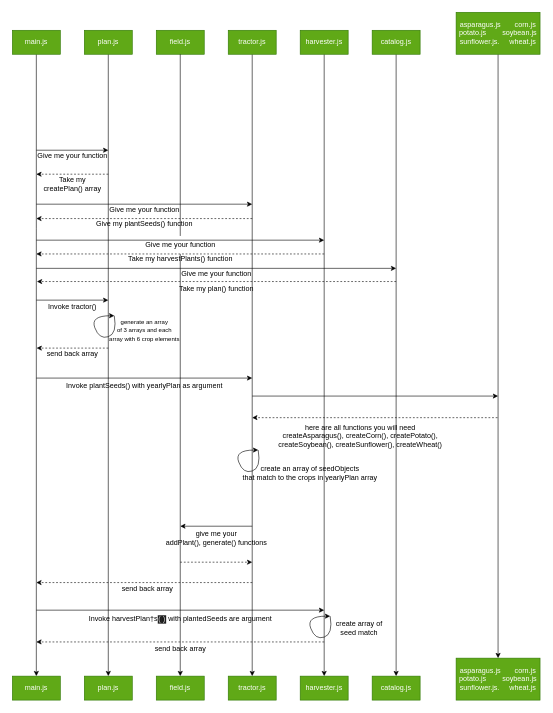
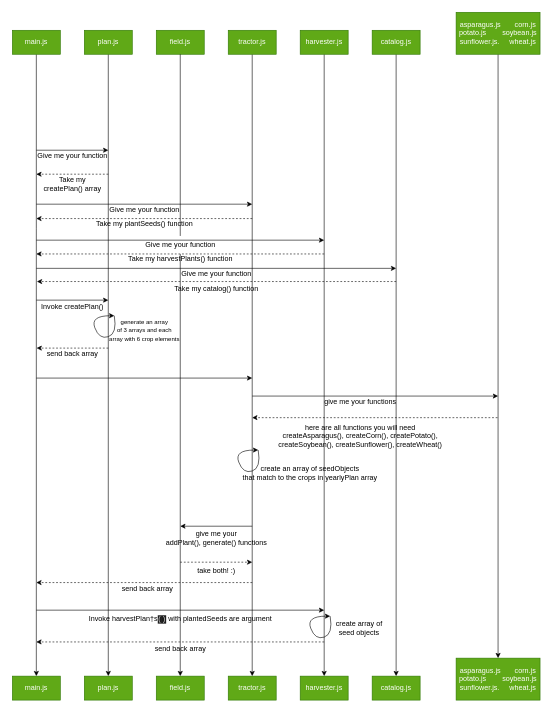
(145, 224) -> (145, 224)
(217, 289) -> (217, 289)
(73, 307) -> (73, 307)
(144, 386) -> none
none -> (360, 402)
none -> (216, 572)
(359, 629) -> (359, 629)
